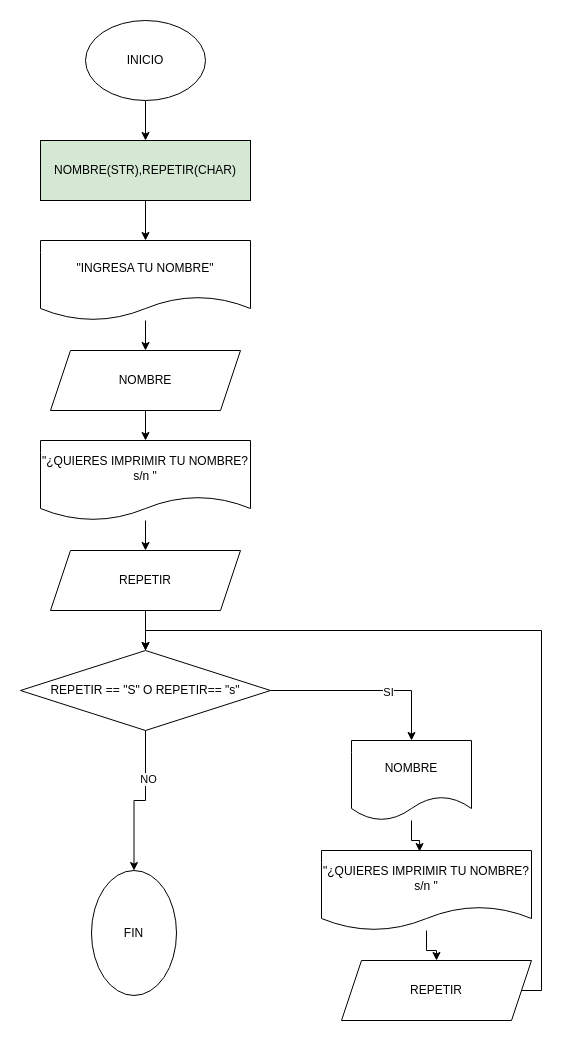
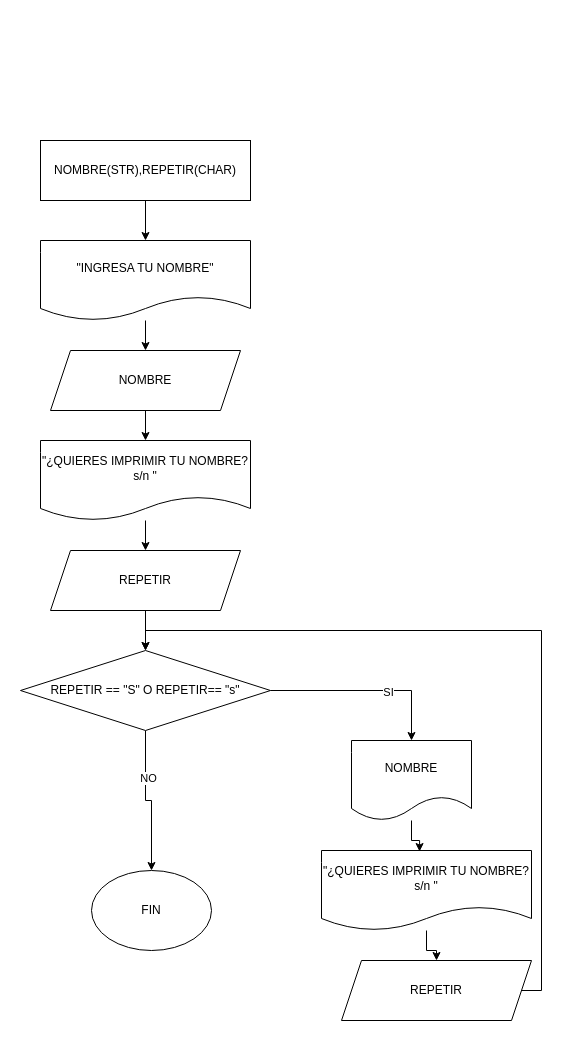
(146, 61) -> none
(146, 117) -> none
(146, 171) -> (146, 171)
(134, 933) -> (152, 911)
